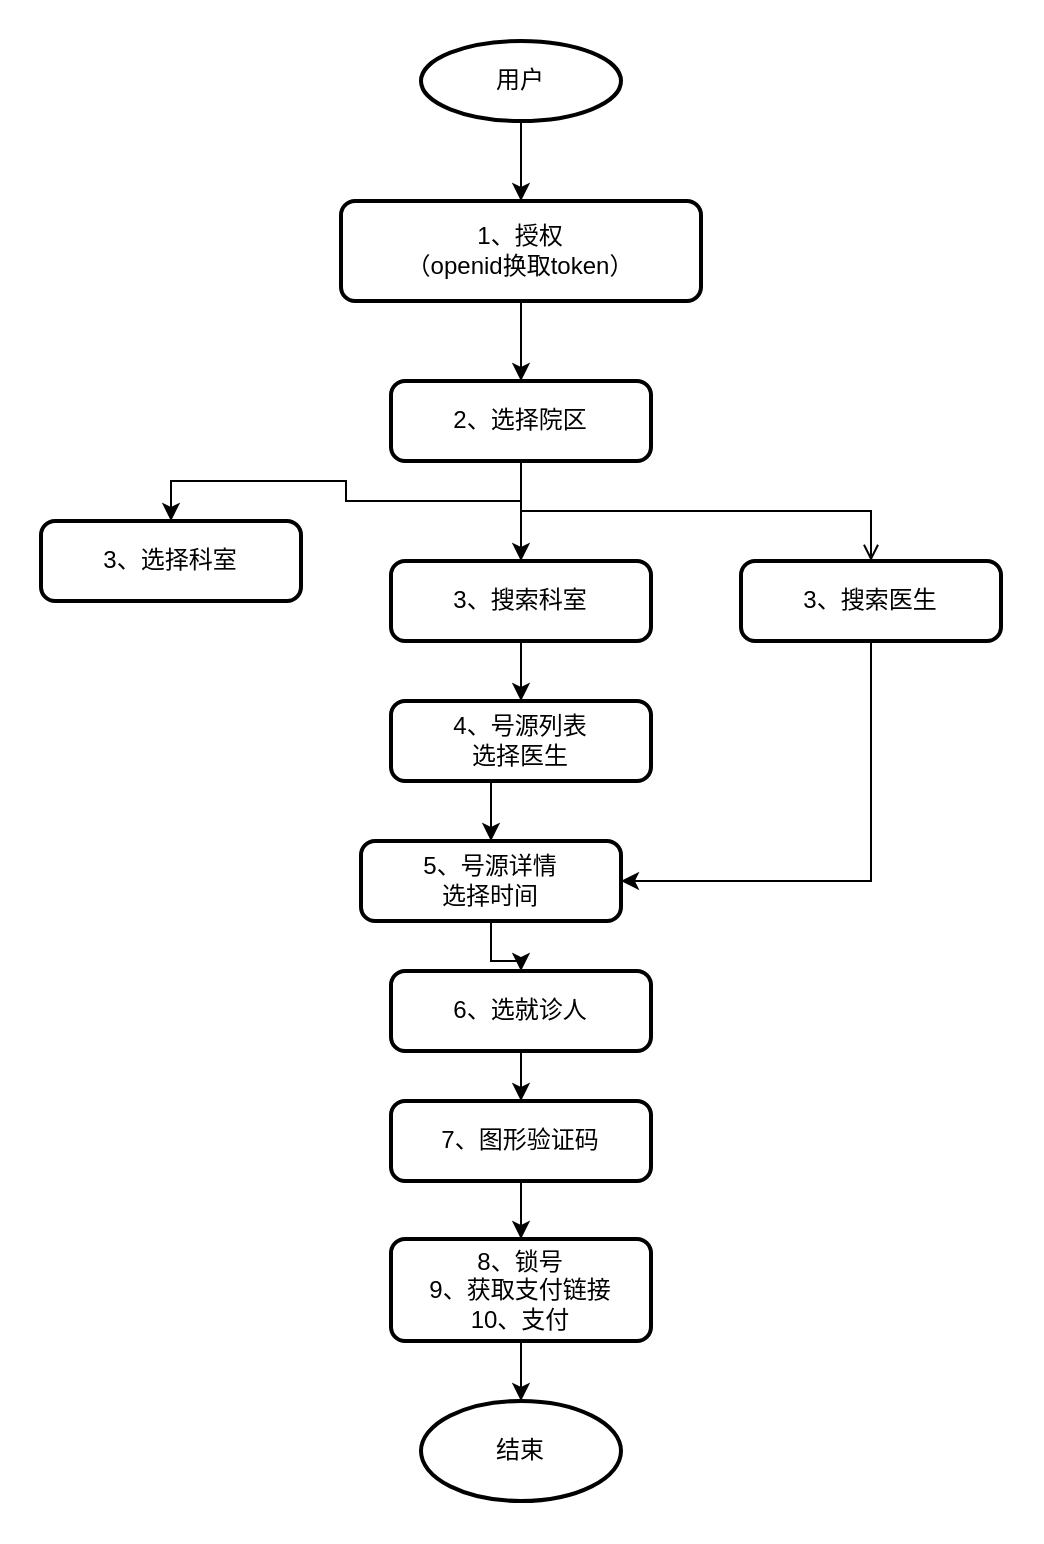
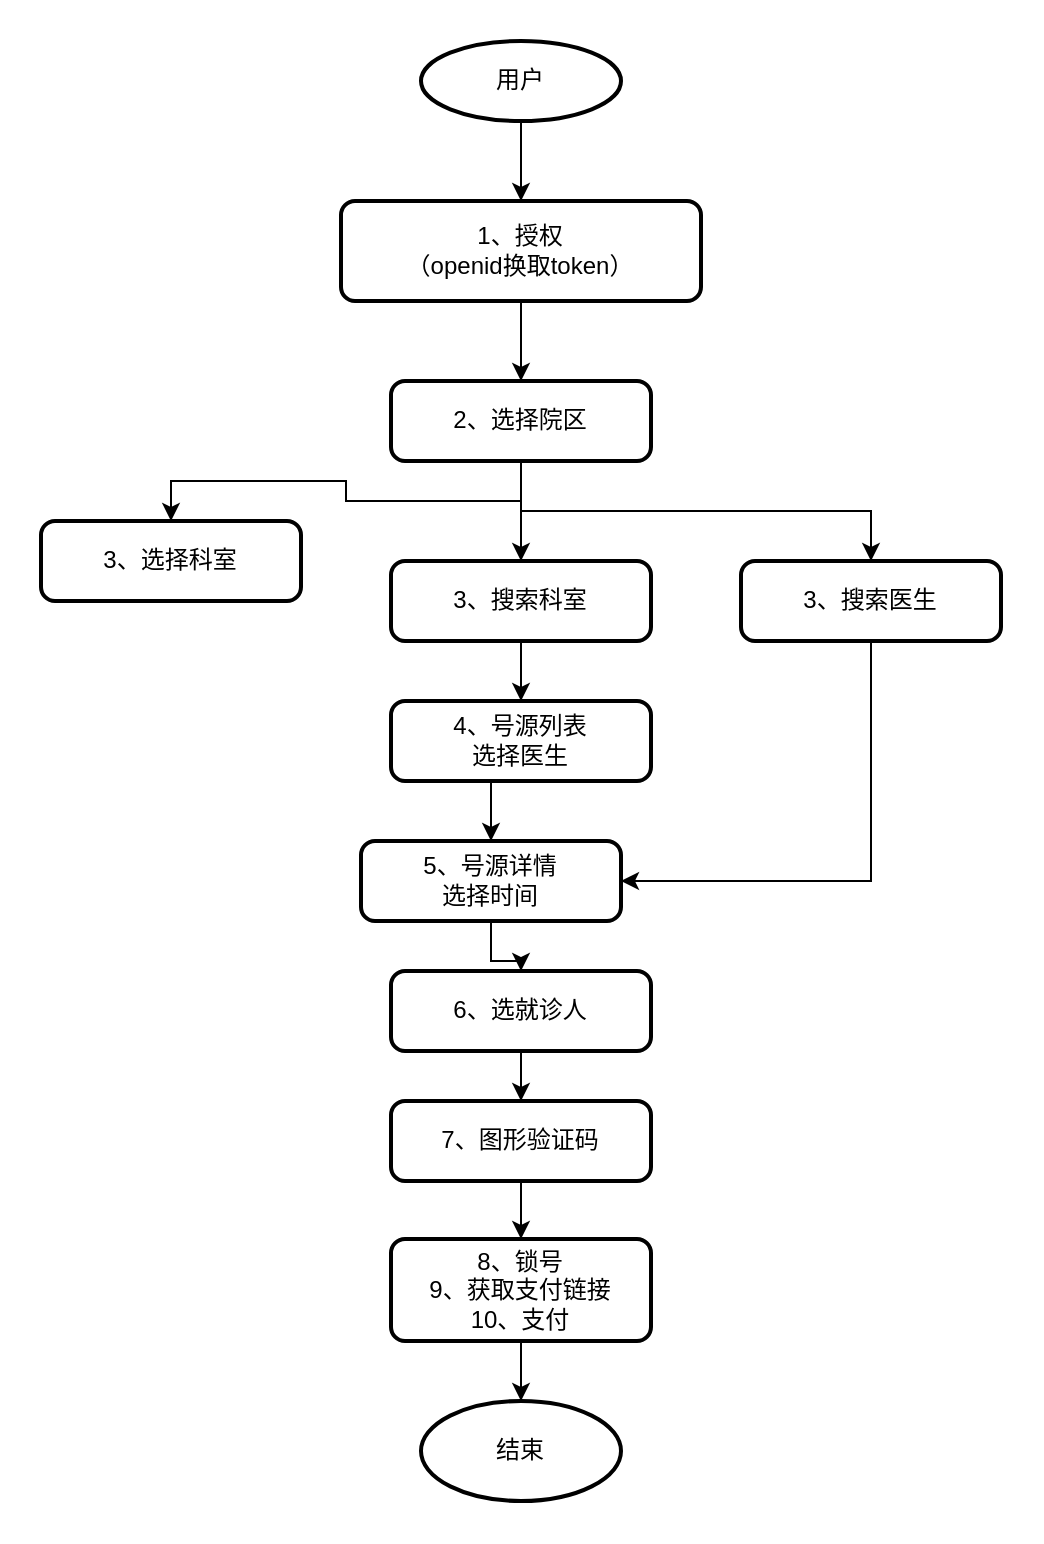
(871, 549) -> (871, 546)
